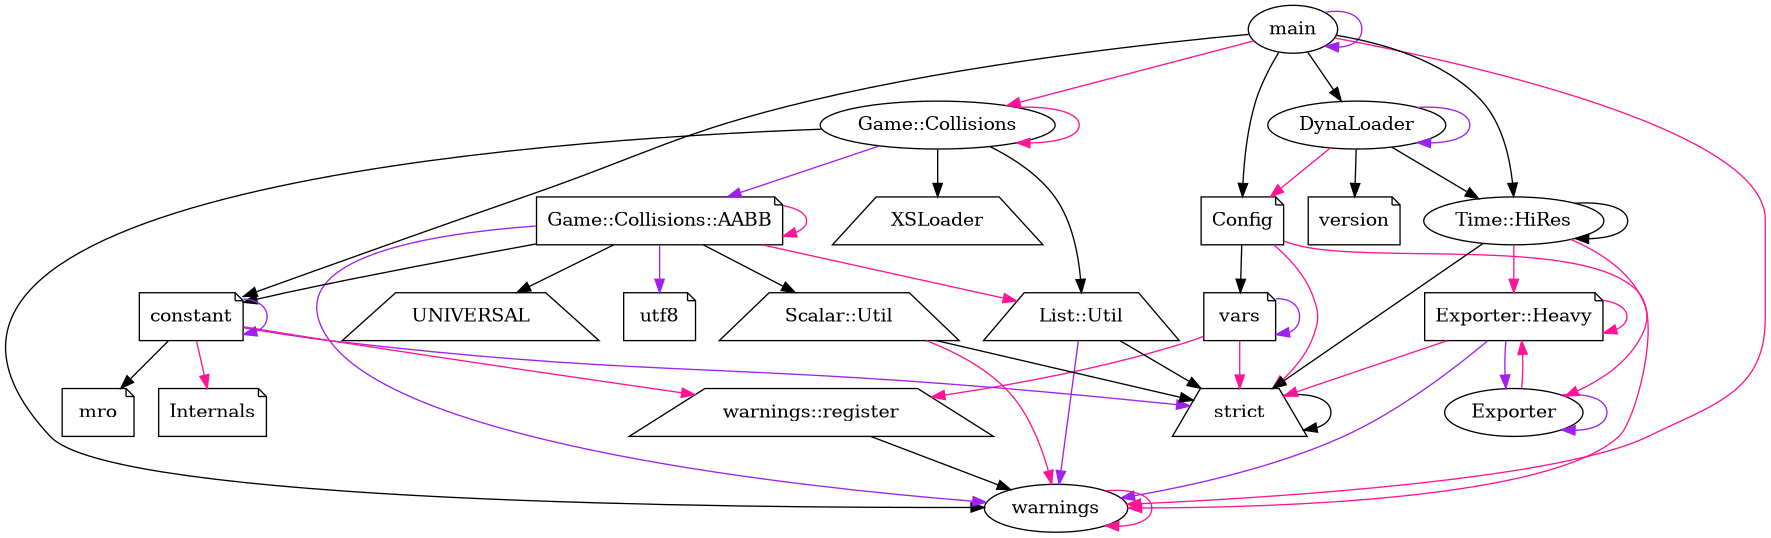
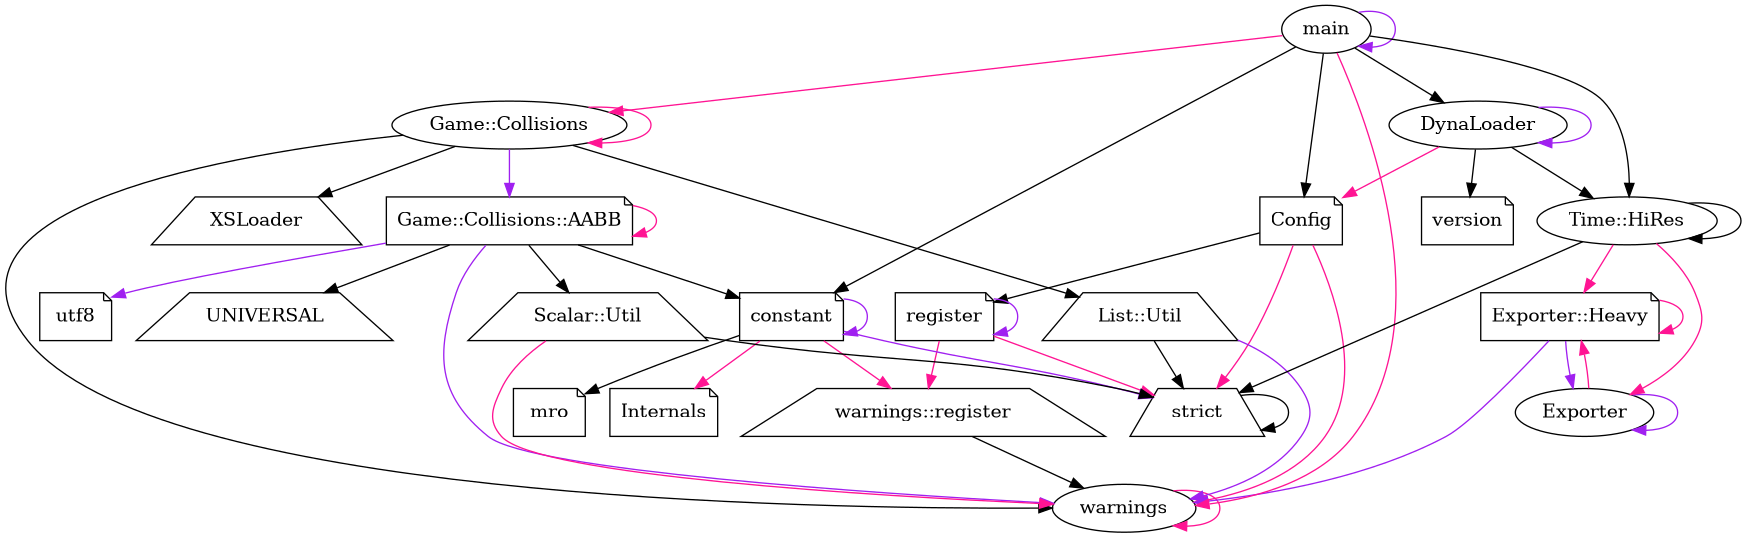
(883, 271) -> none
(1240, 317) -> (945, 317)
(1372, 366) -> none
